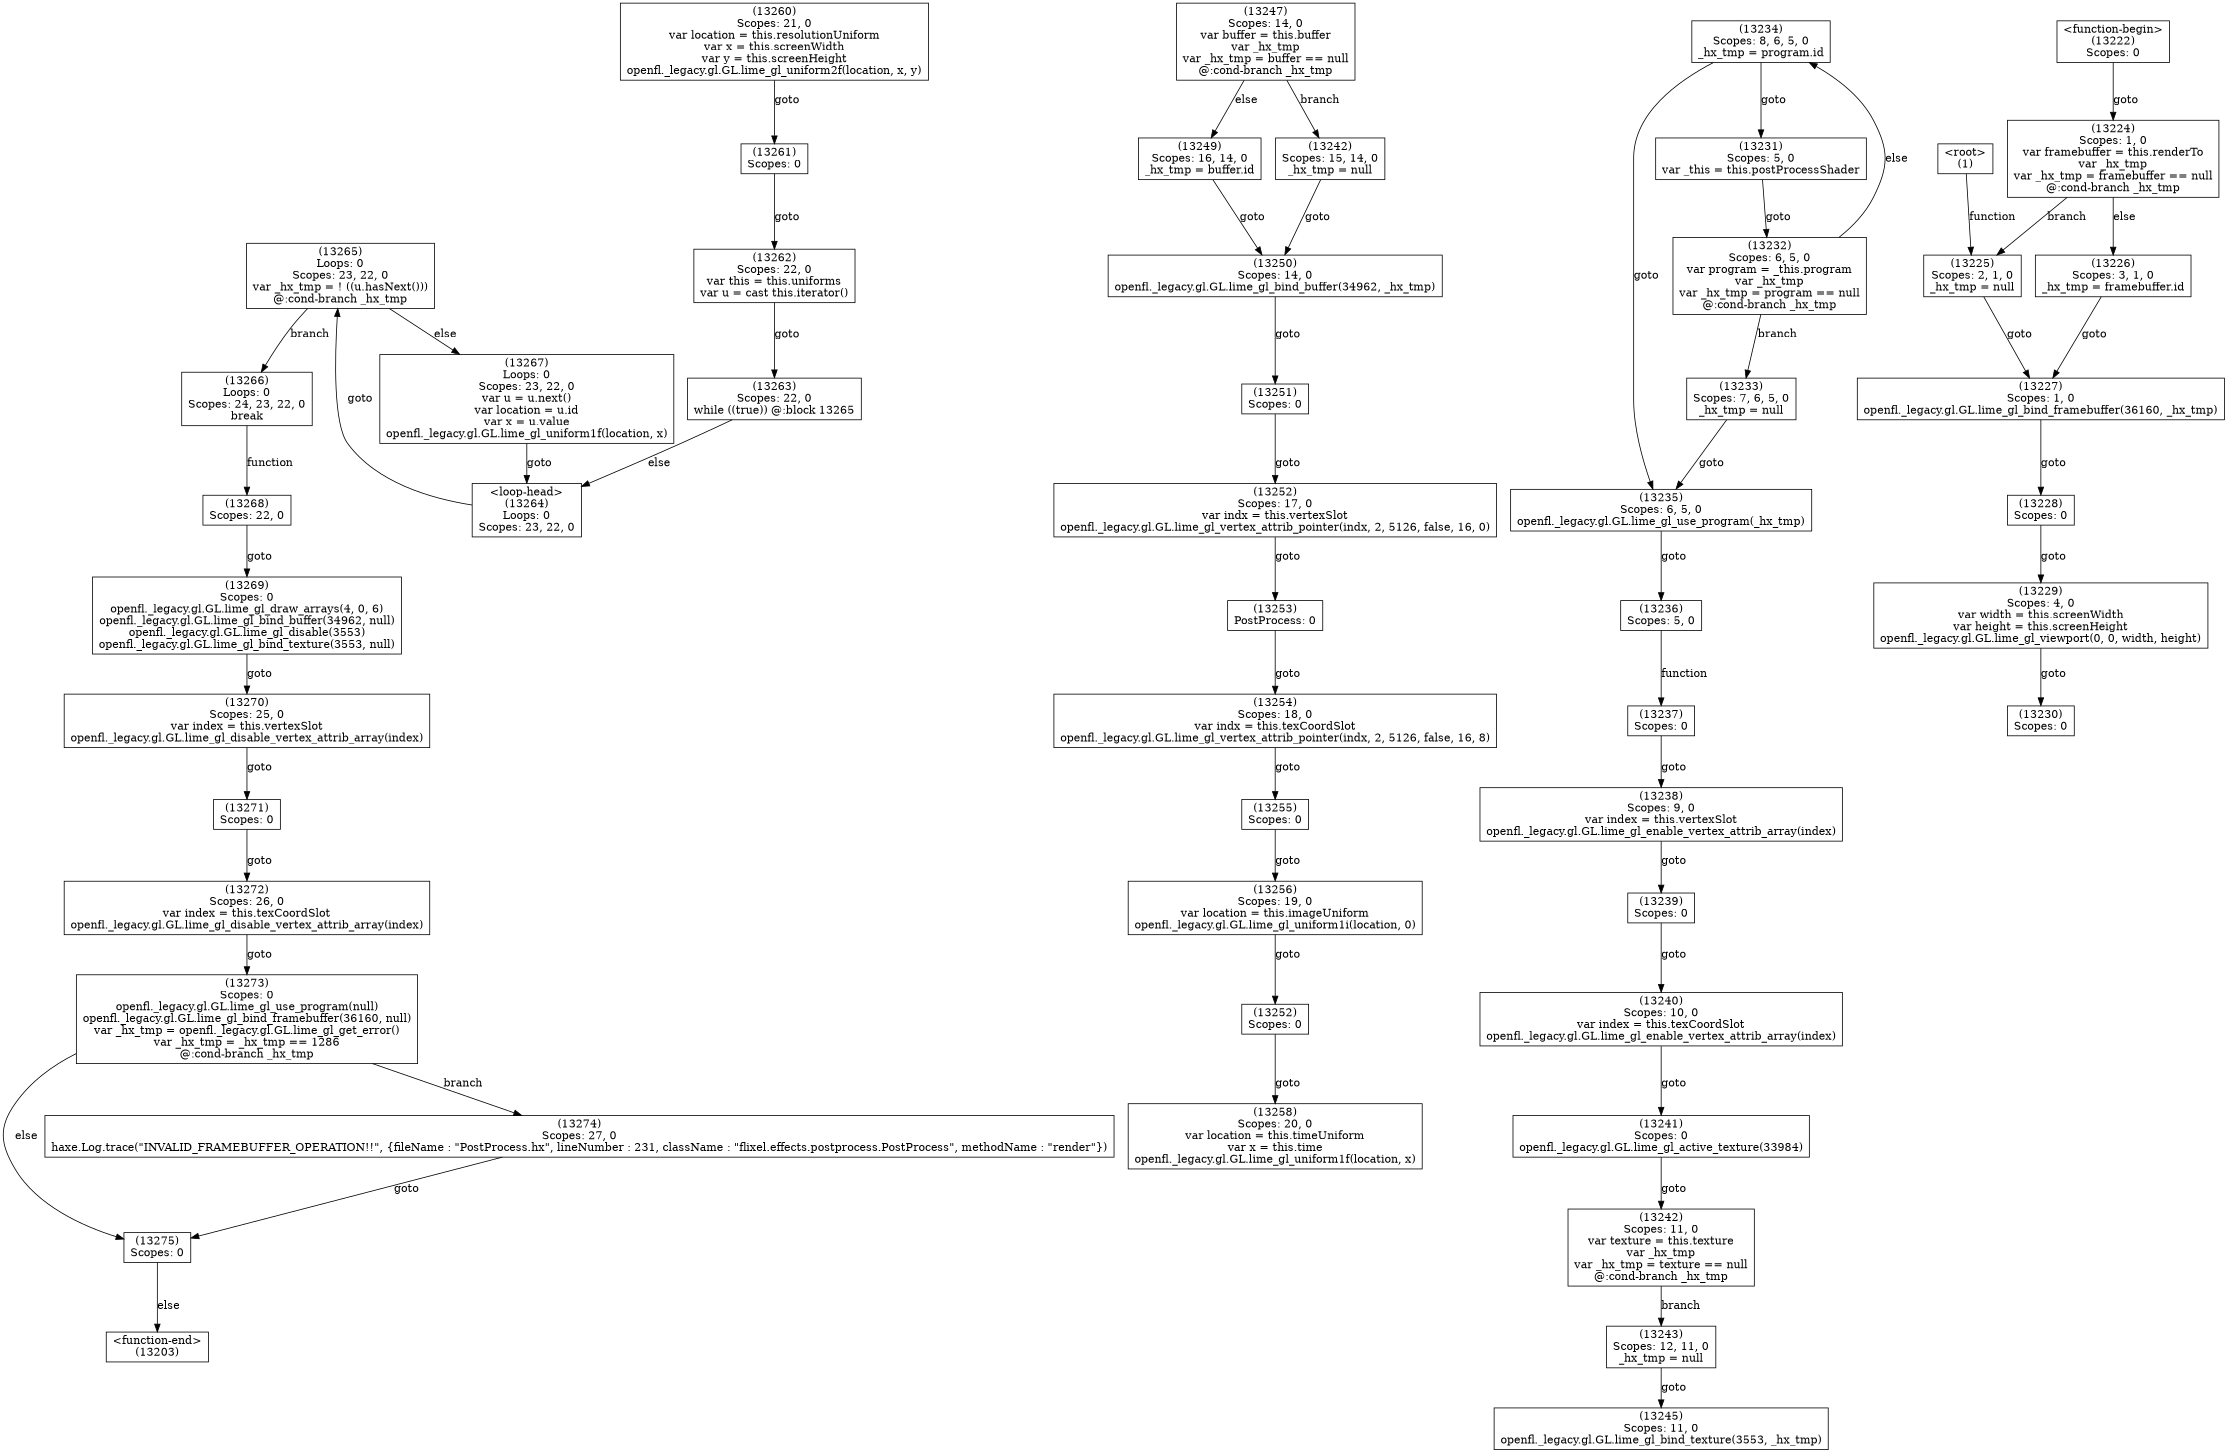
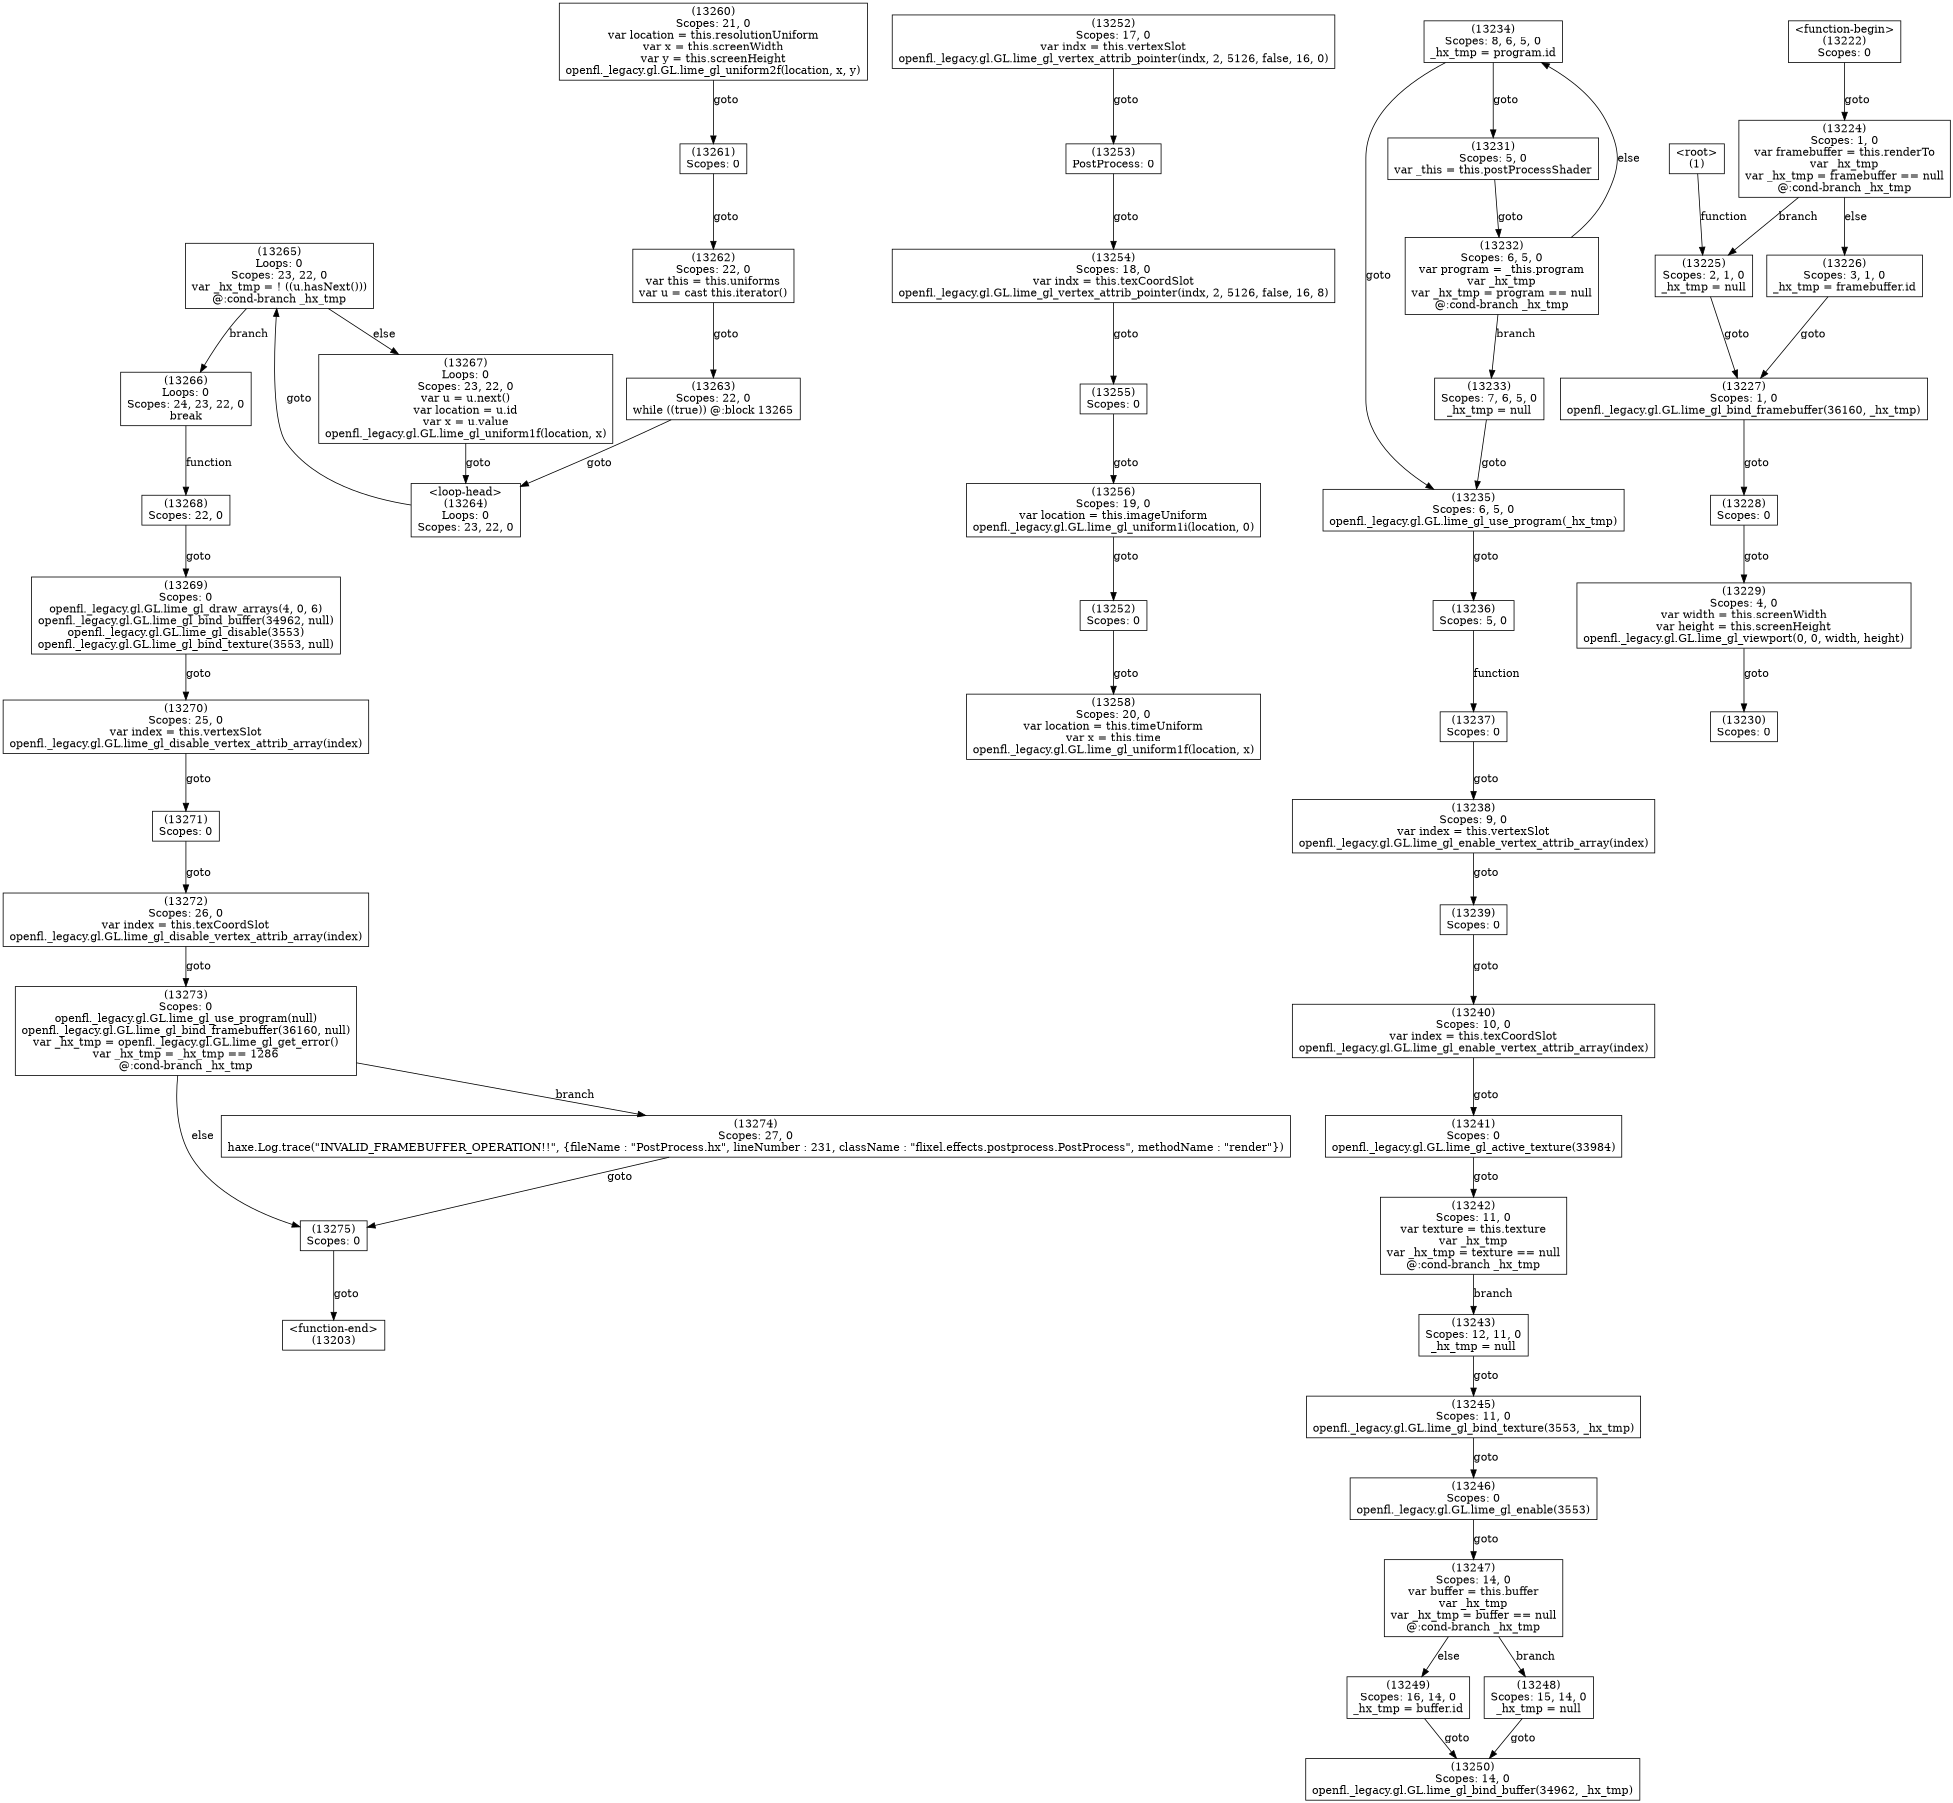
(1330, 159) -> (1539, 1698)
(1275, 399) -> none
(659, 463) -> (599, 463)
(169, 1306) -> (346, 1294)
none -> (1474, 1499)
